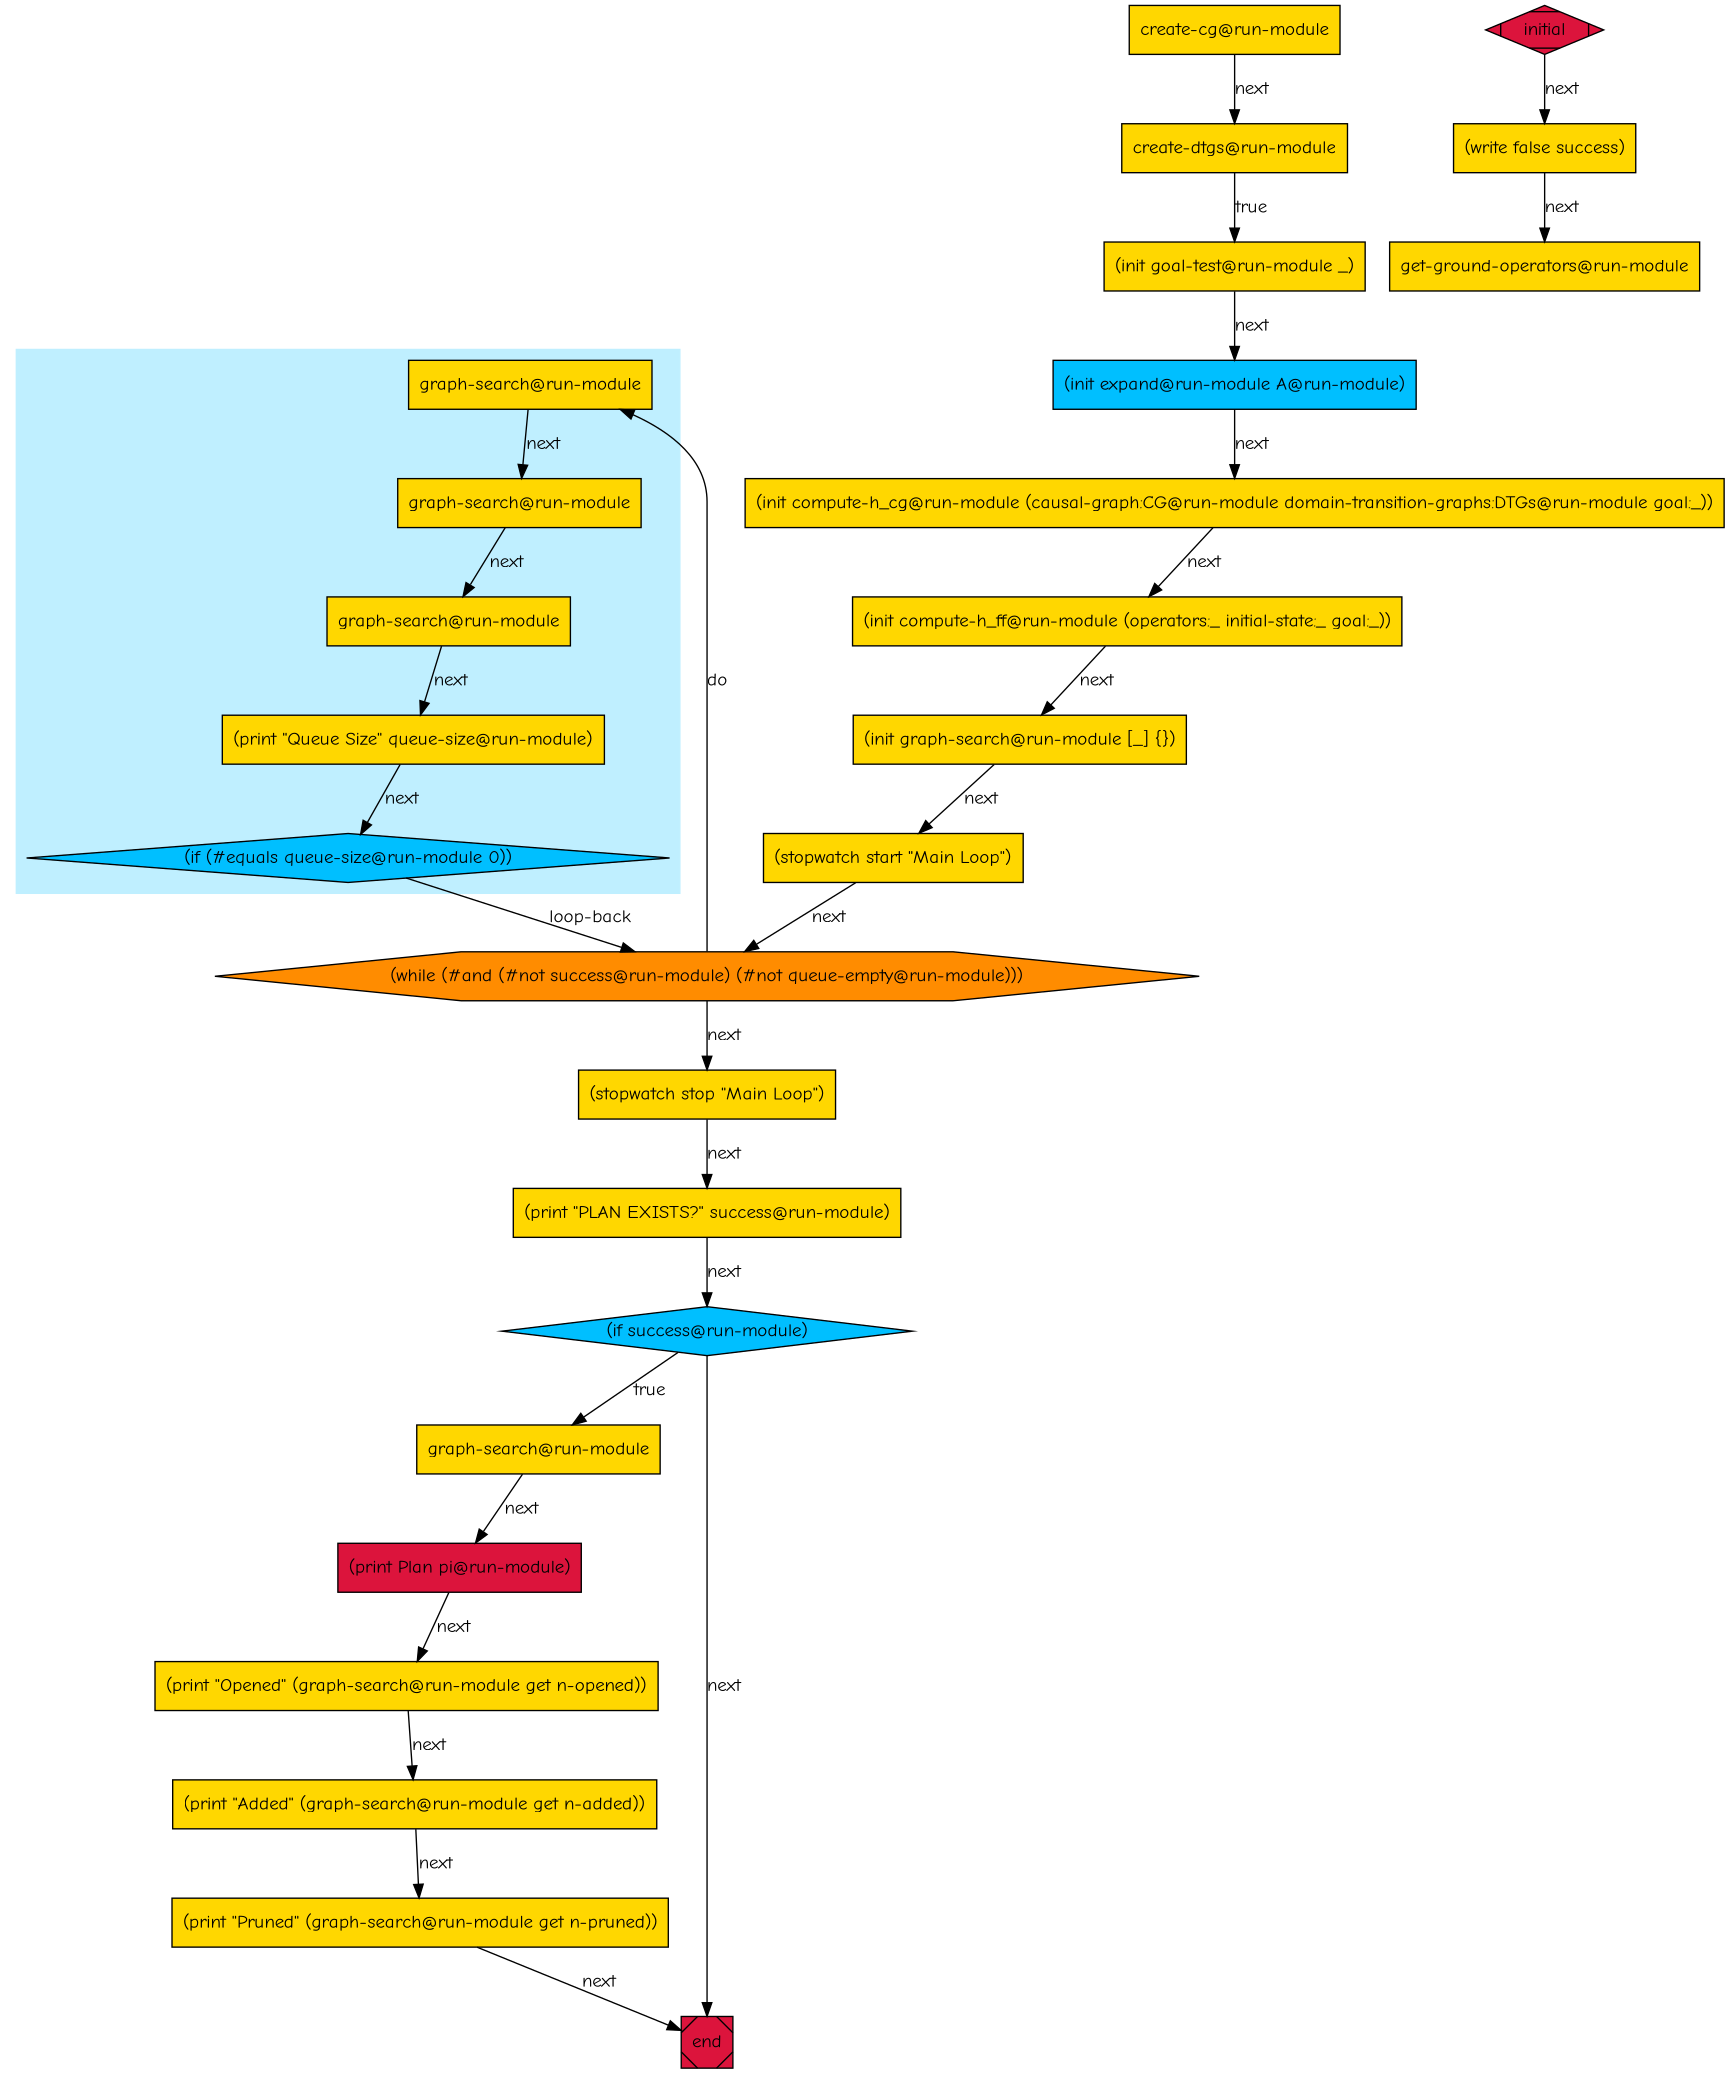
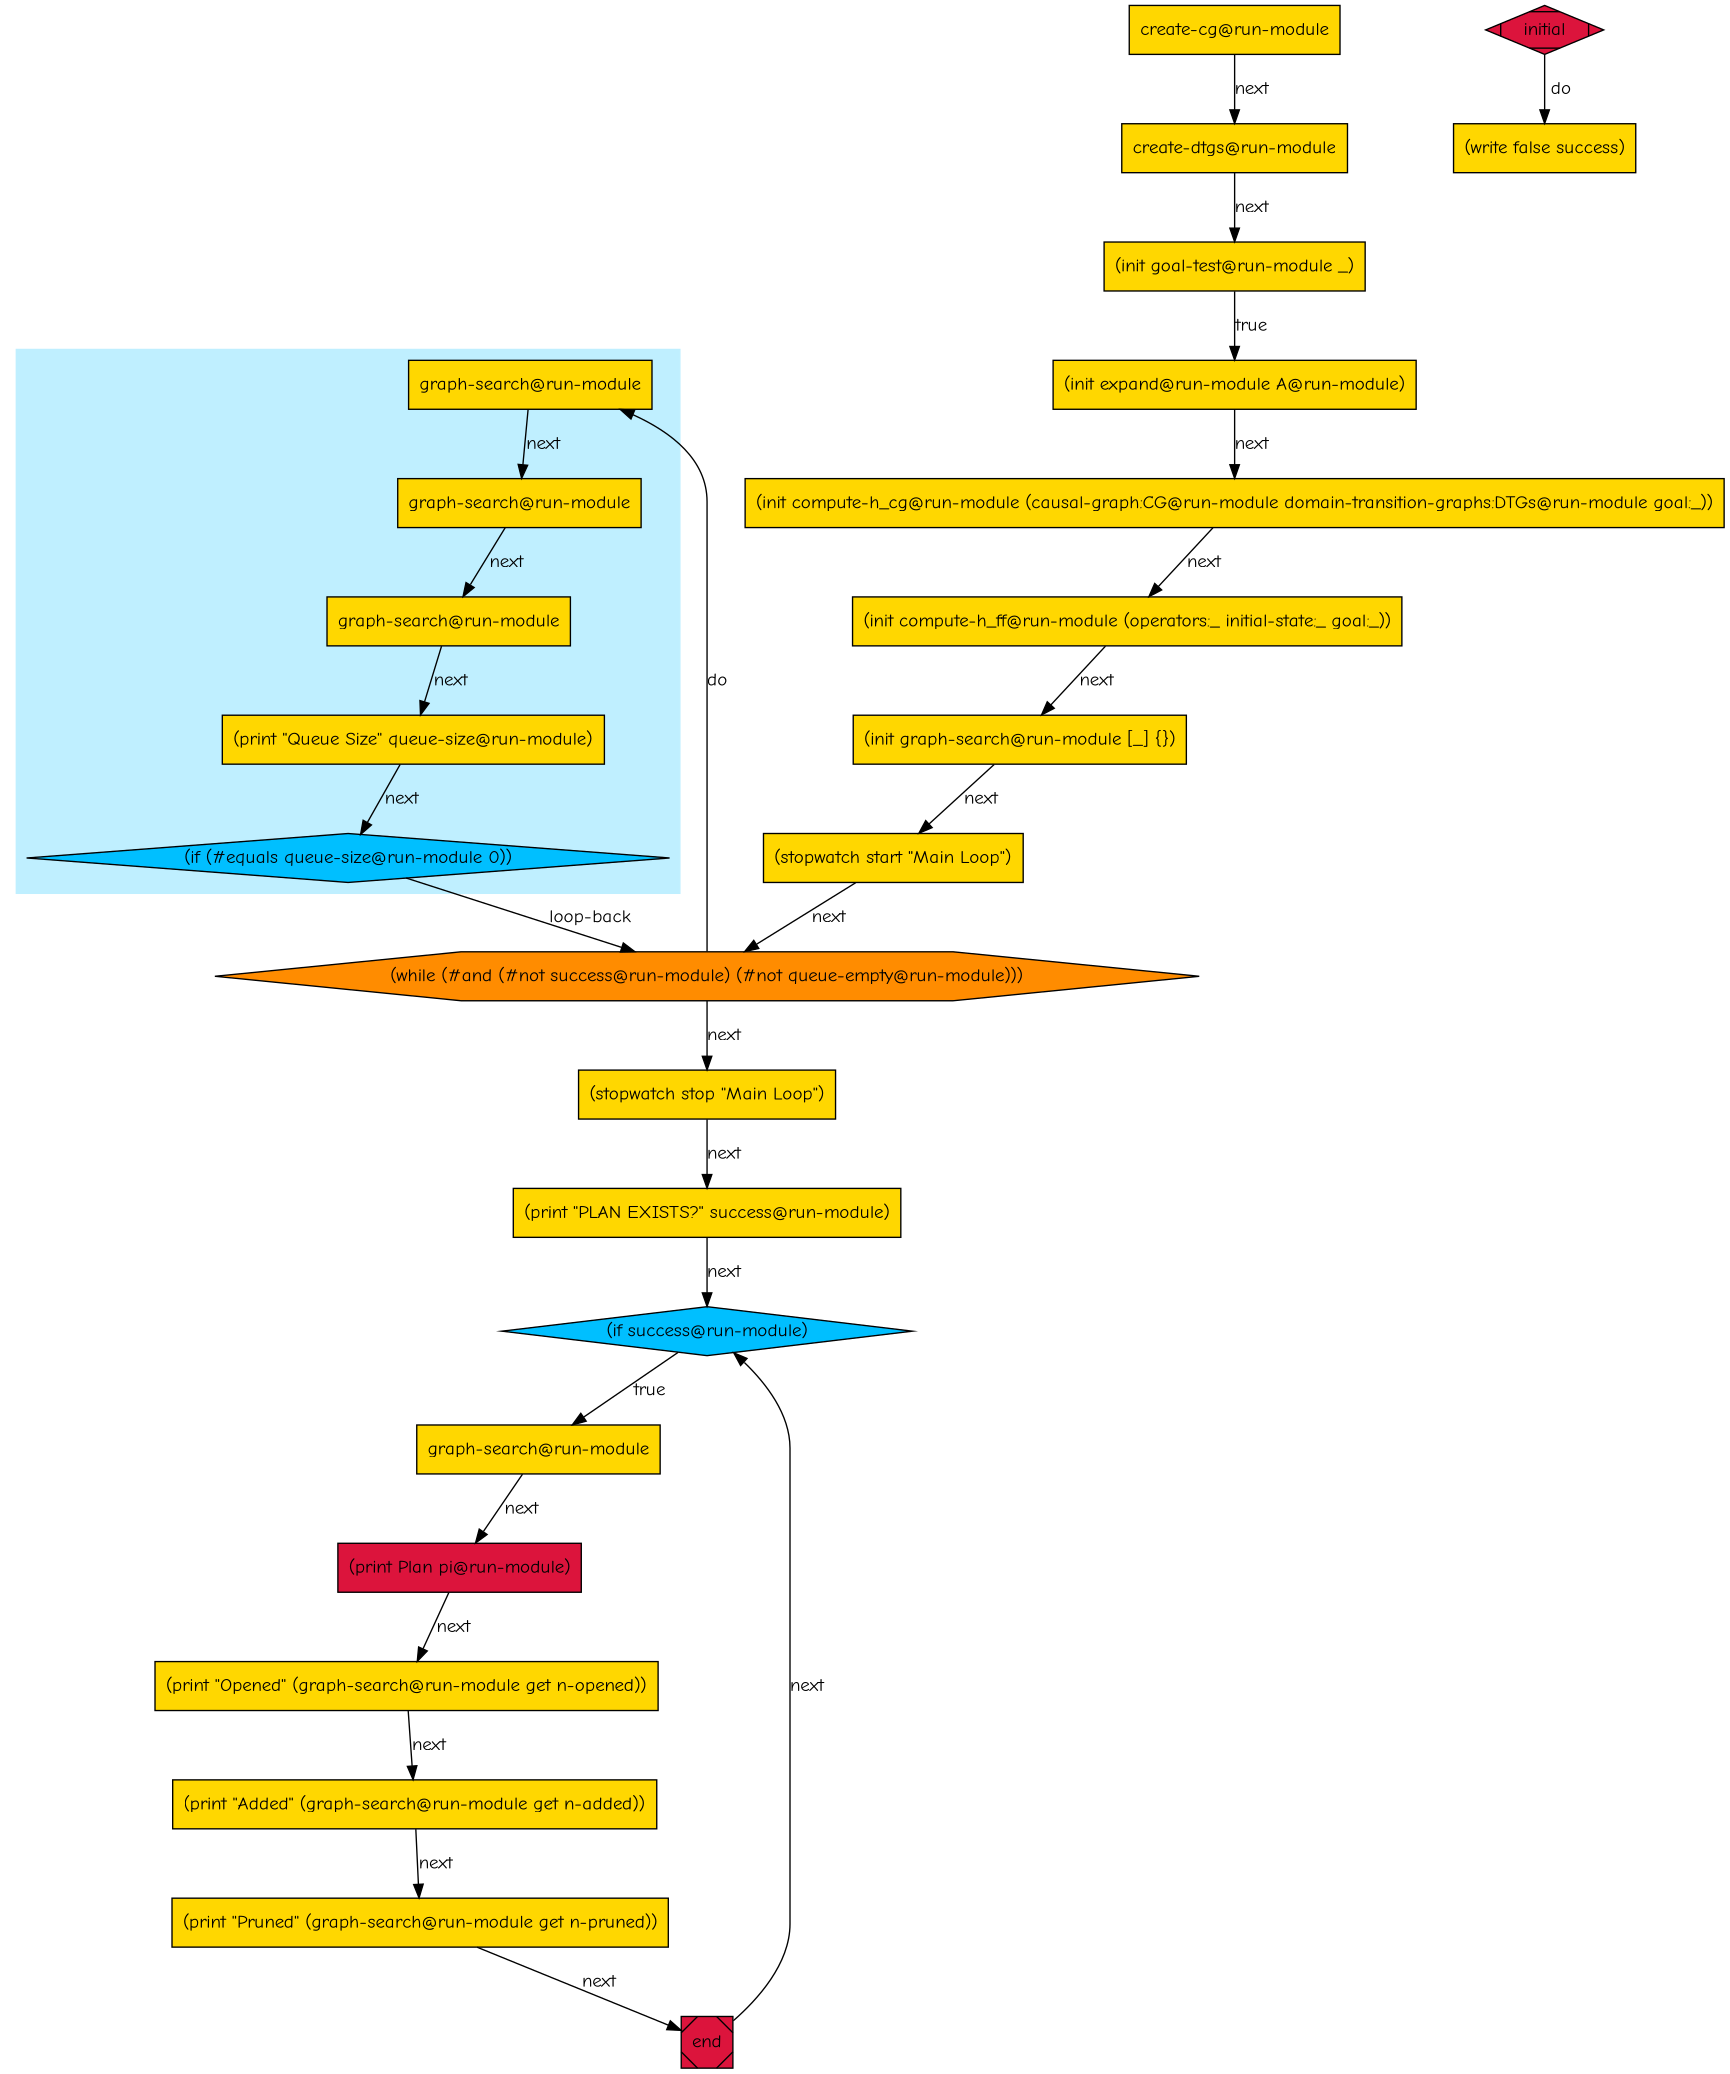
(1562, 89) -> (1562, 89)
(1252, 207) -> (1252, 207)
(1545, 267) -> none
(1252, 326) -> (1252, 326)
(1235, 385) -> (1235, 385)
(707, 1679) -> (790, 1694)
